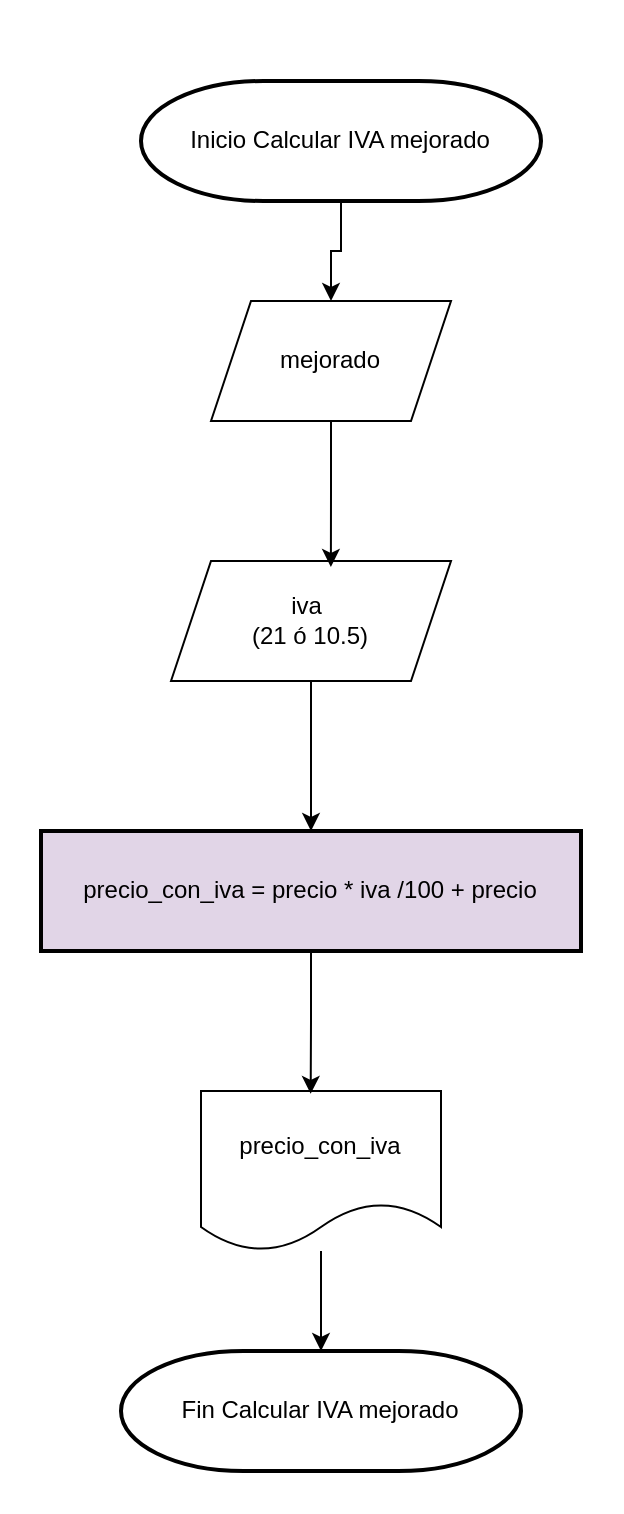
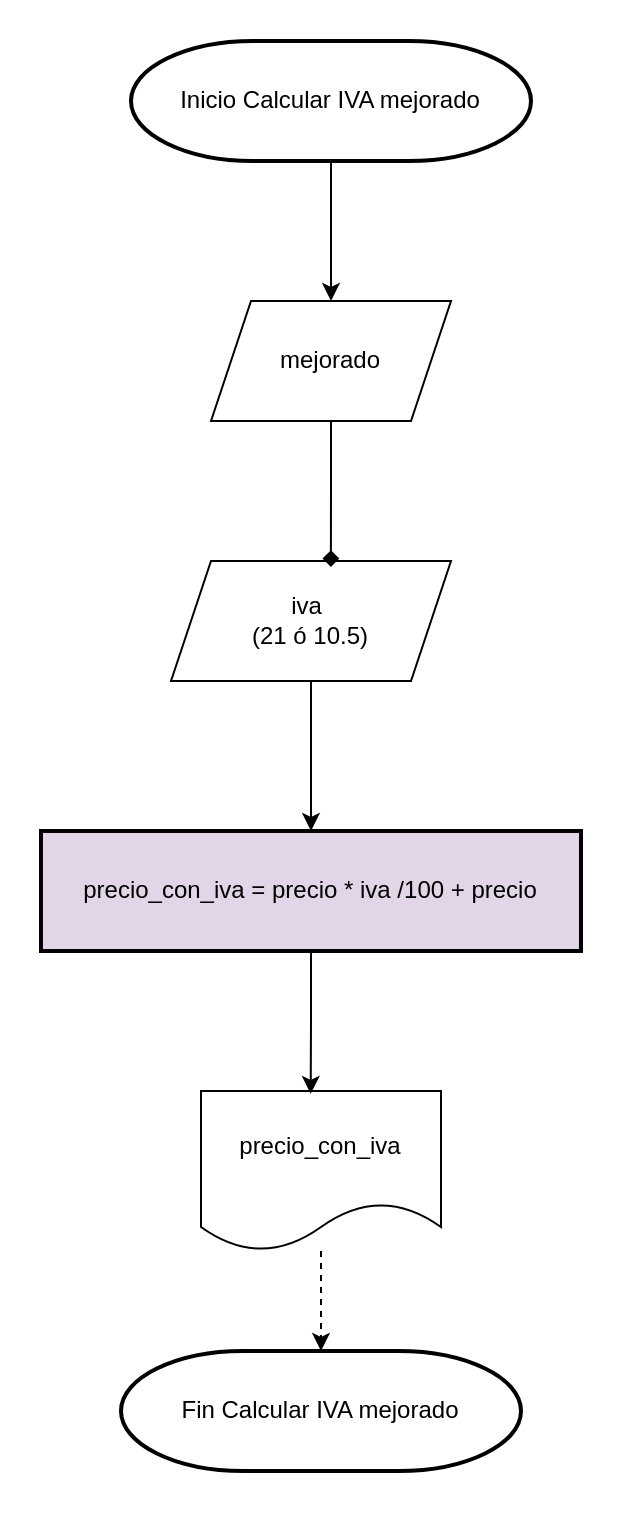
(341, 141) -> (331, 101)
(331, 552) -> (331, 551)
(321, 1295) -> (321, 1295)
